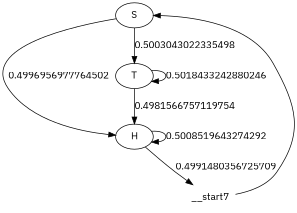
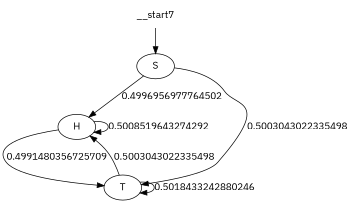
(185, 106) -> (164, 157)
(166, 164) -> (16, 169)
